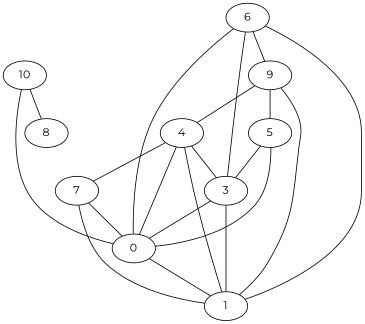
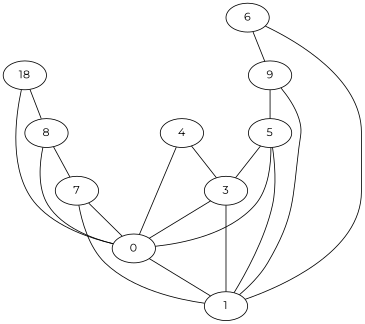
(25, 75) -> (25, 75)
(226, 104) -> none
(236, 104) -> none
(154, 117) -> (54, 212)
(129, 162) -> (62, 162)
(201, 220) -> (267, 223)
